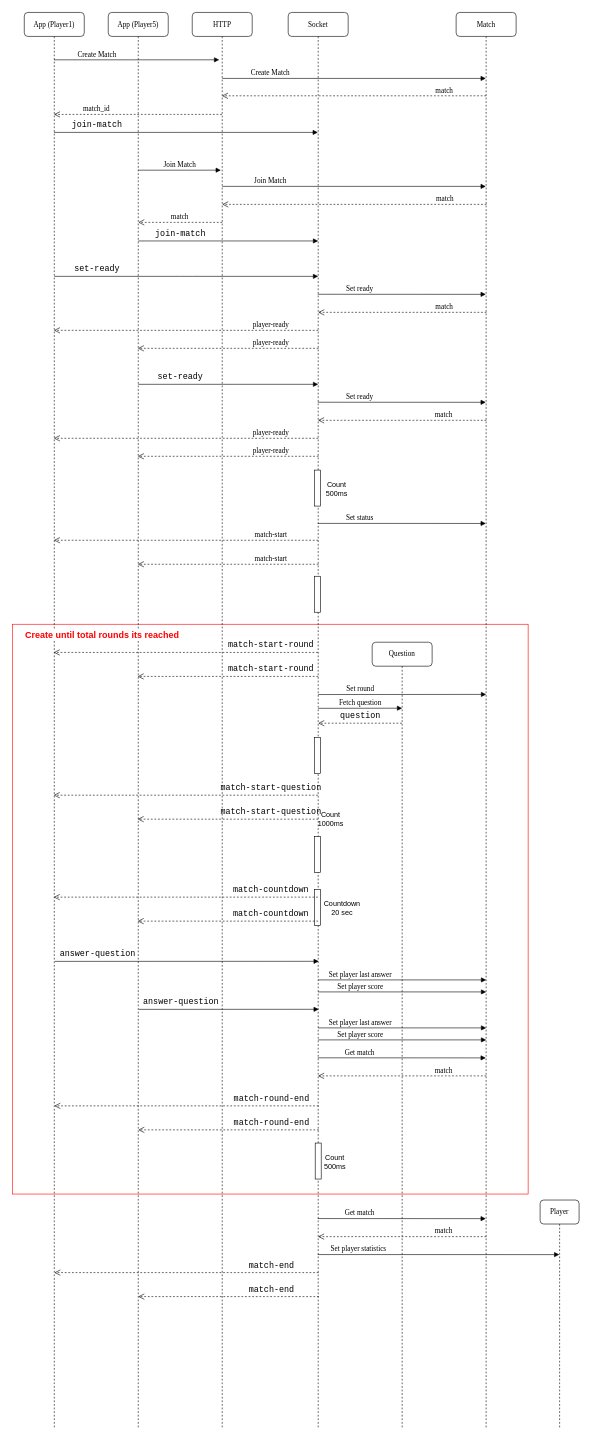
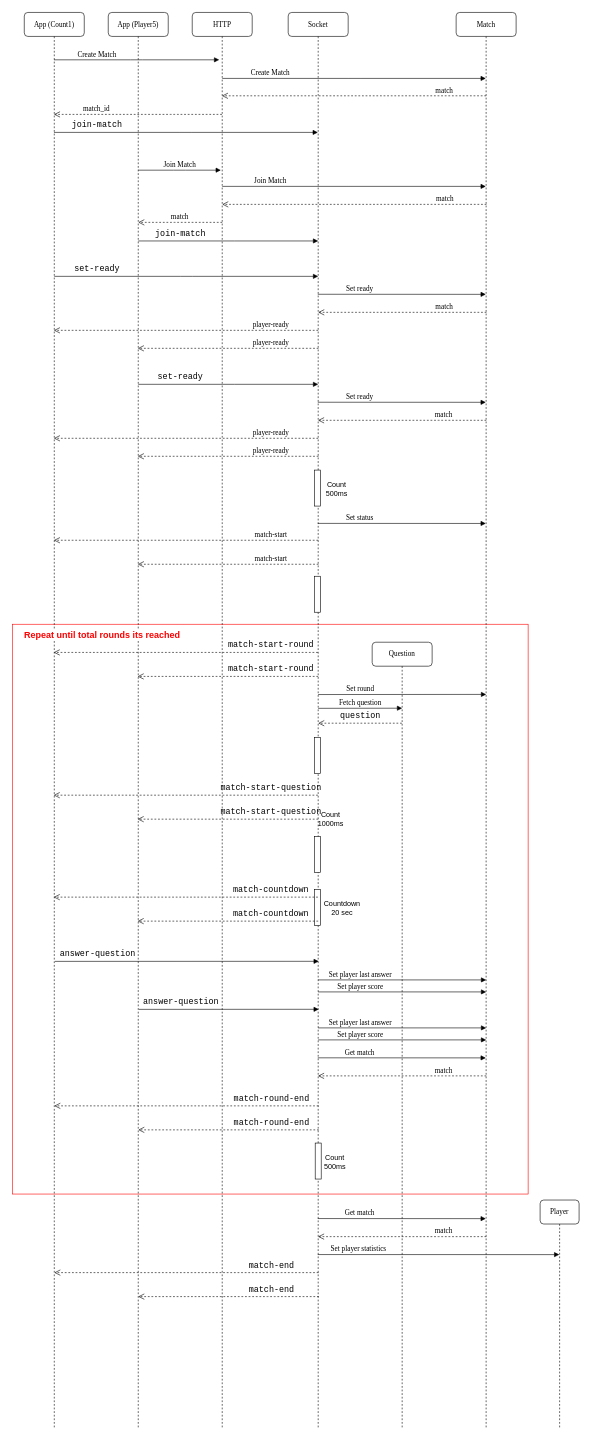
(54, 24) -> (54, 24)
(102, 635) -> (102, 635)
